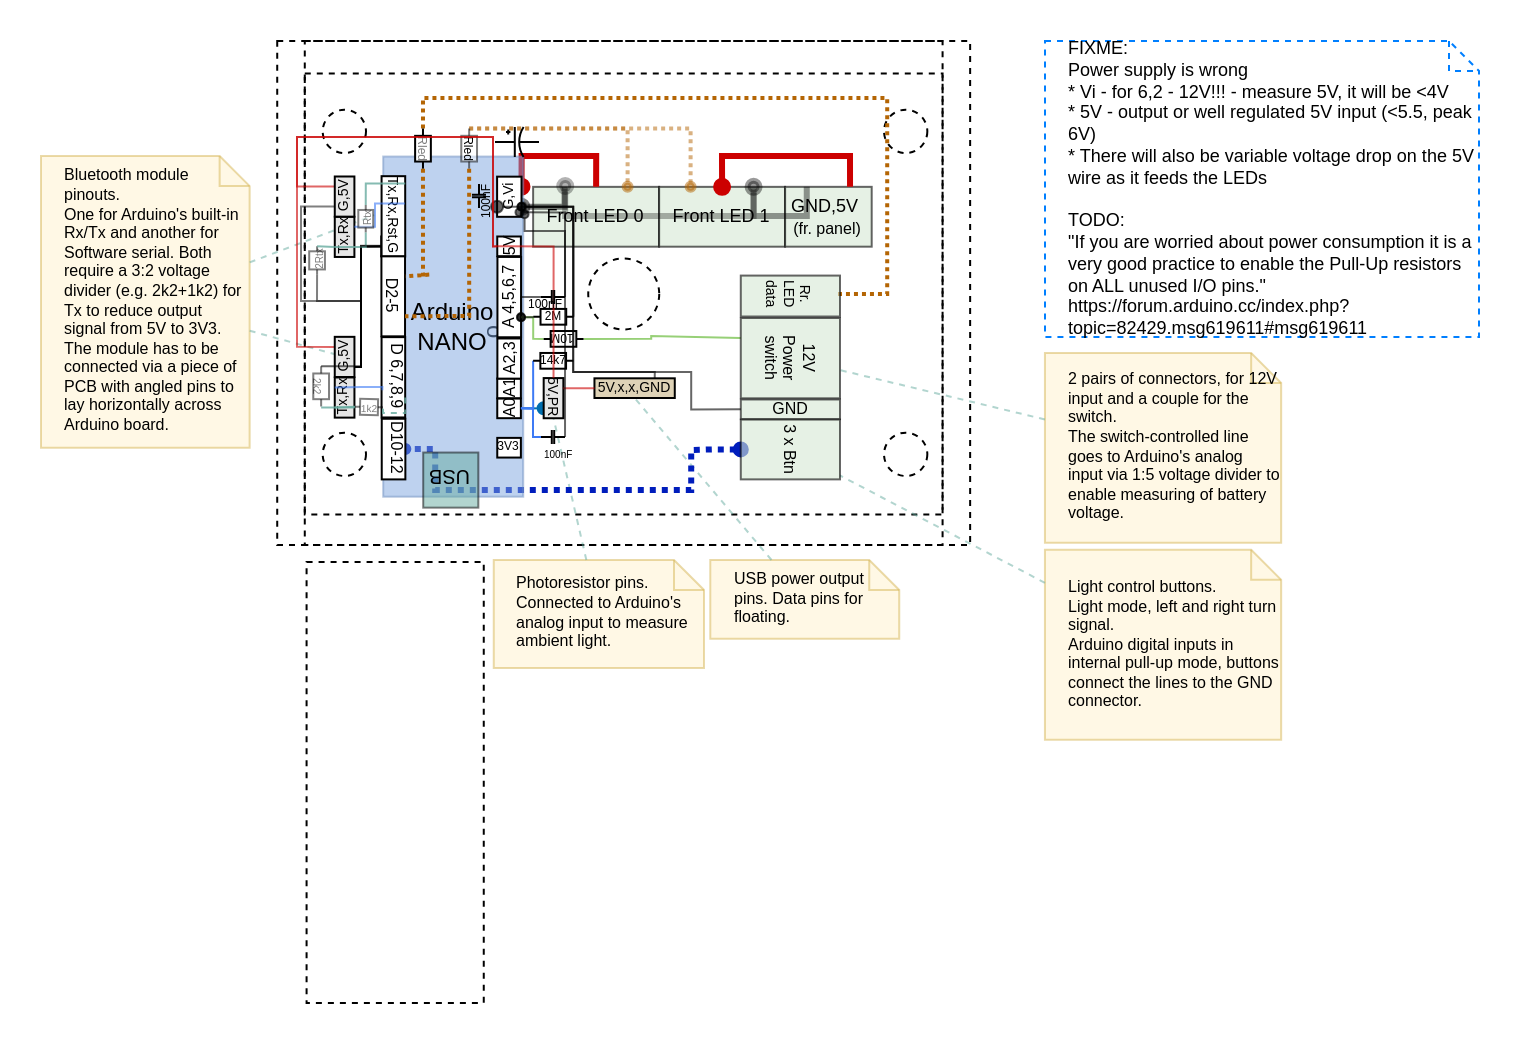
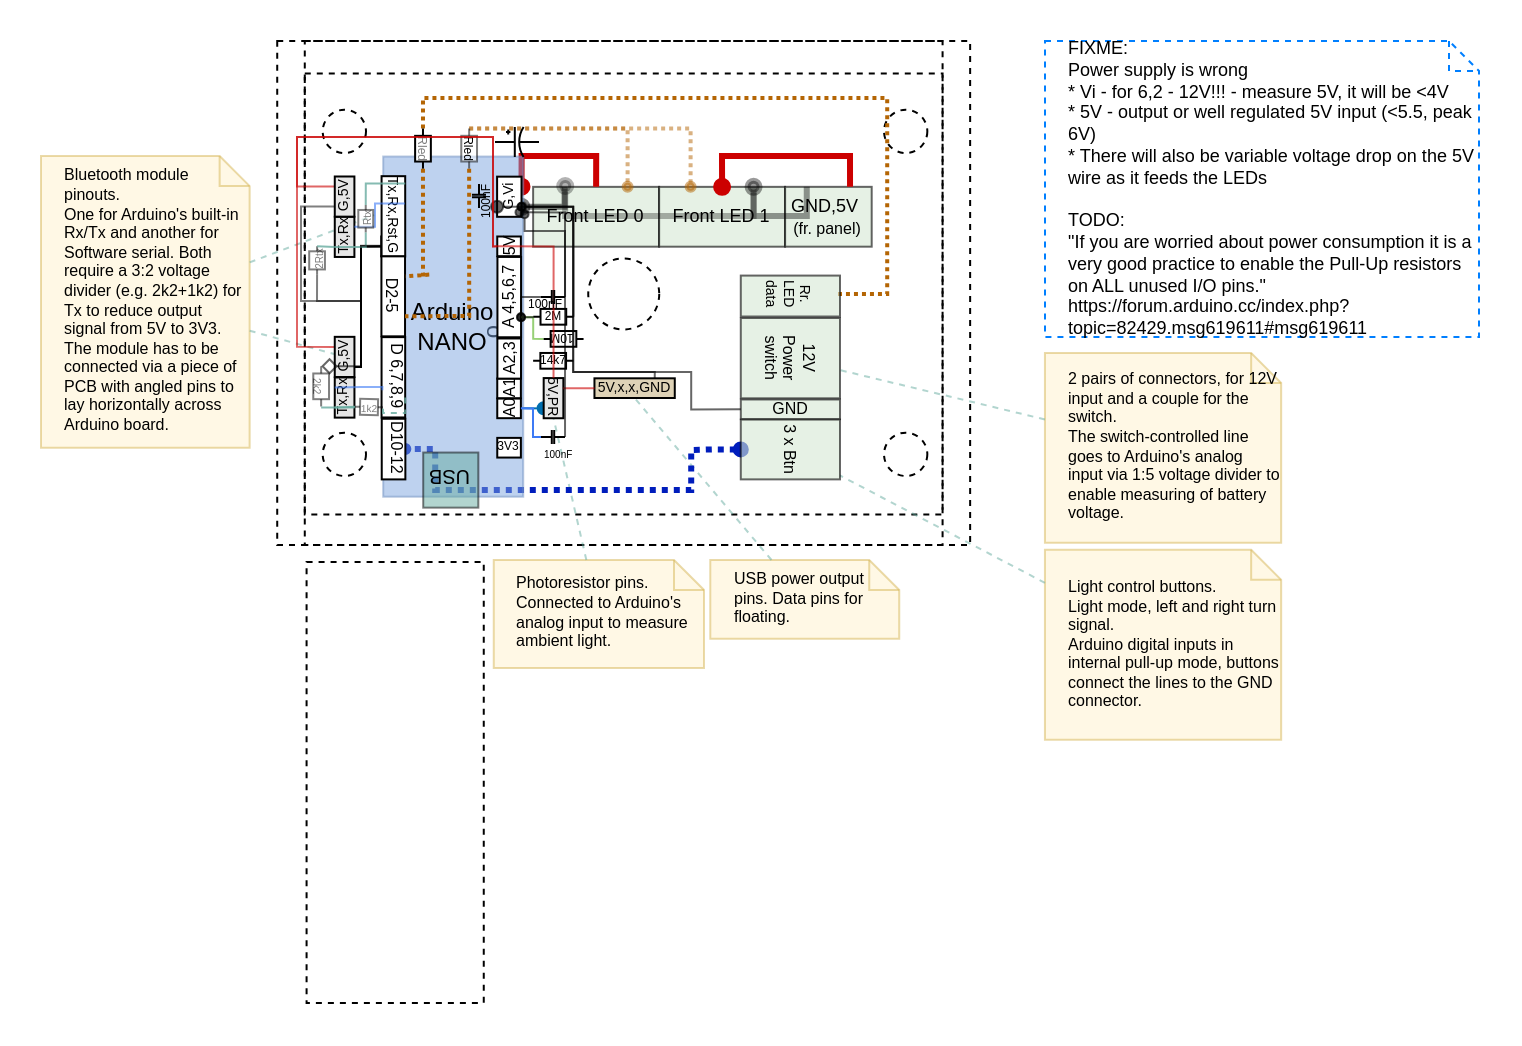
(661, 336) -> none
(328, 366) -> (338, 366)
(533, 385) -> none
